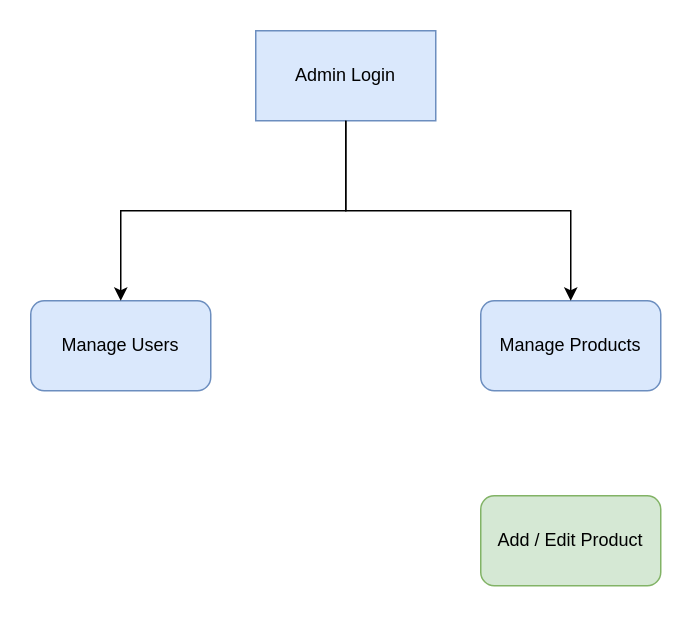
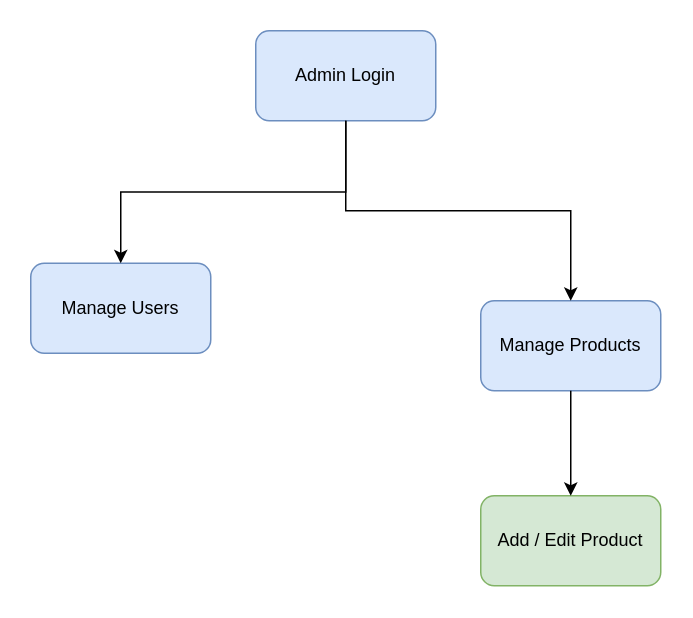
(346, 76) -> (346, 76)
(121, 346) -> (121, 308)
none -> (571, 438)
